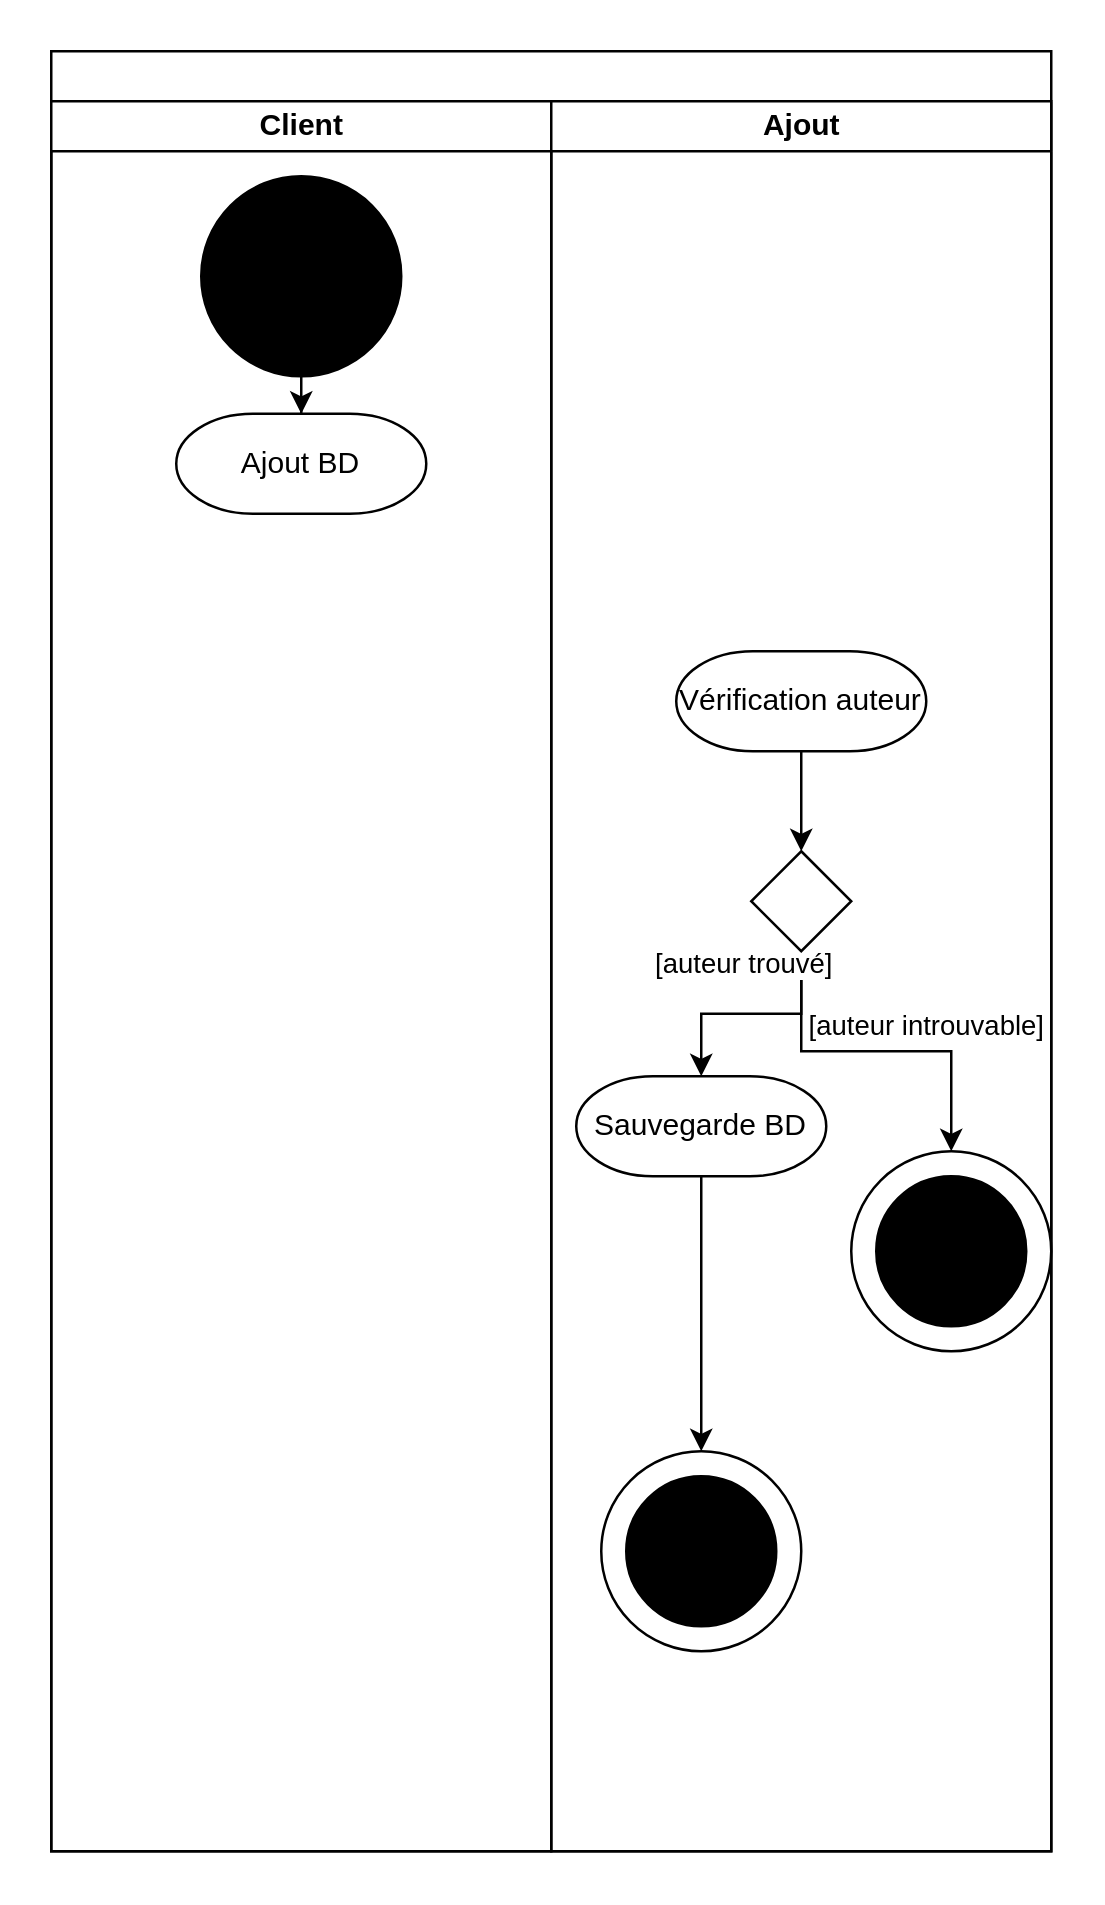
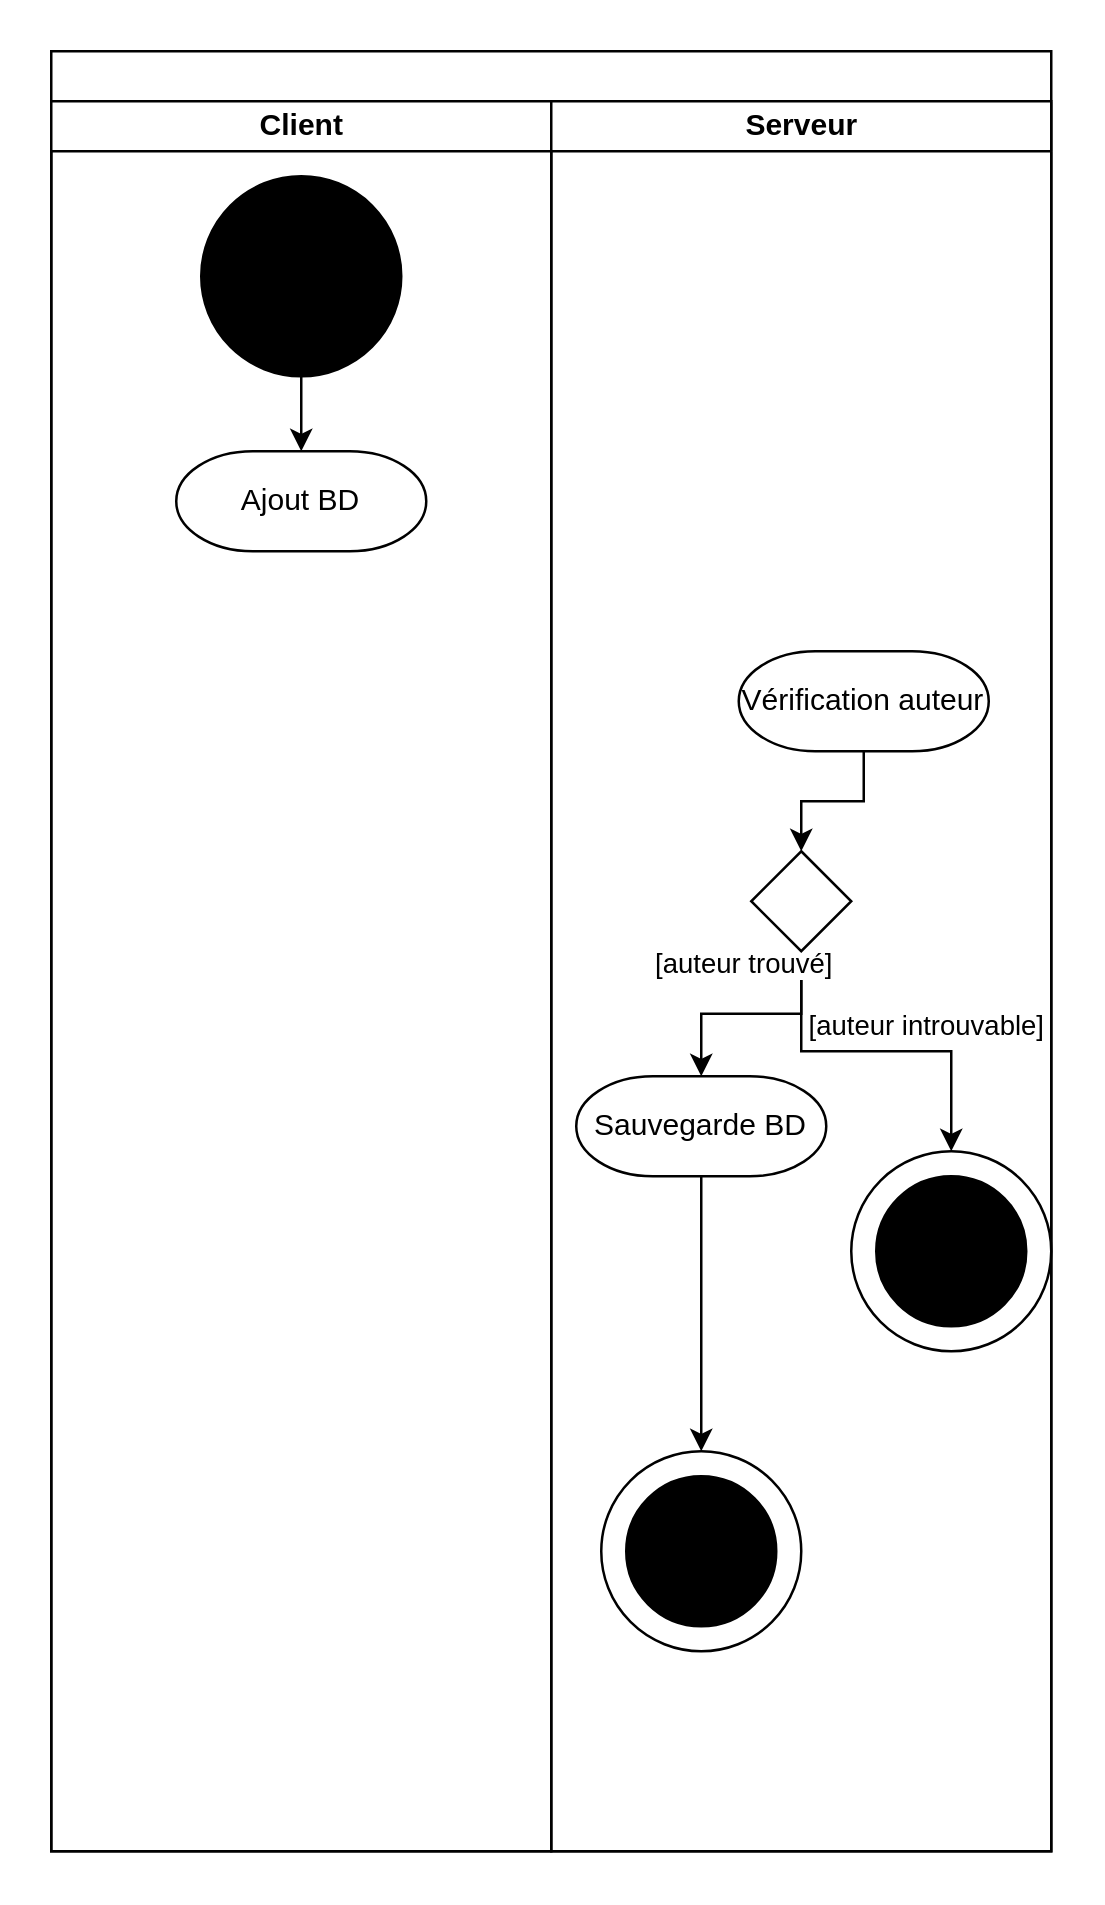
(803, 126) -> (803, 126)
(301, 464) -> (301, 501)
(801, 701) -> (864, 701)
